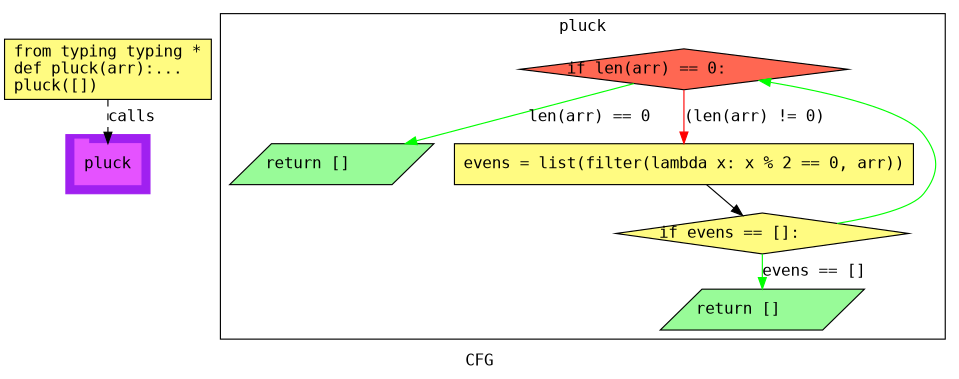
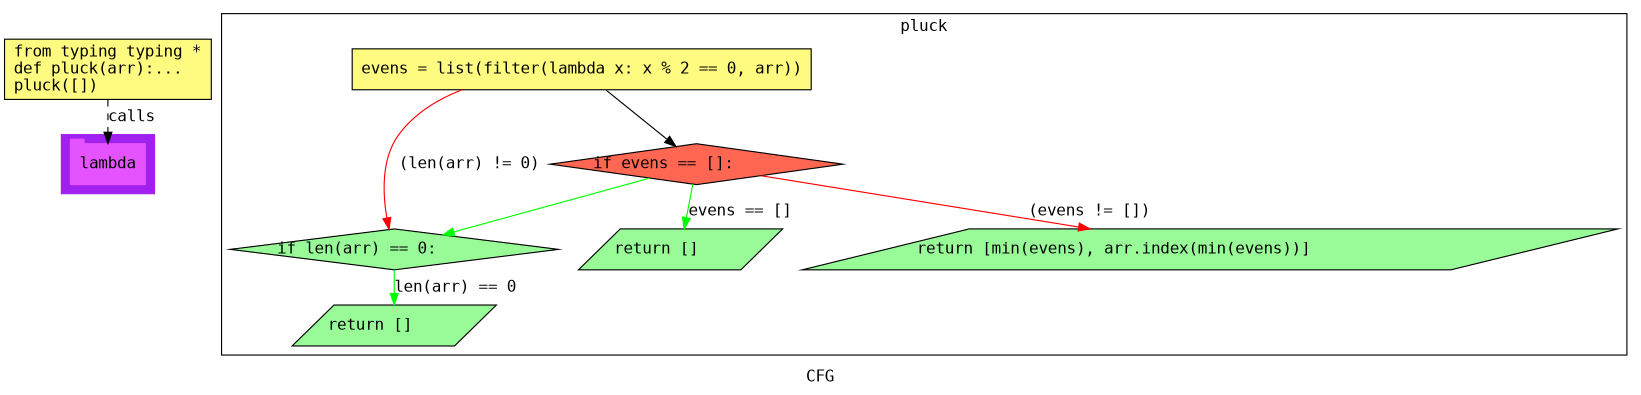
(684, 69) -> (394, 249)
(684, 111) -> (397, 138)
(108, 164) -> (108, 164)
(762, 233) -> (696, 164)
none -> (1210, 249)
